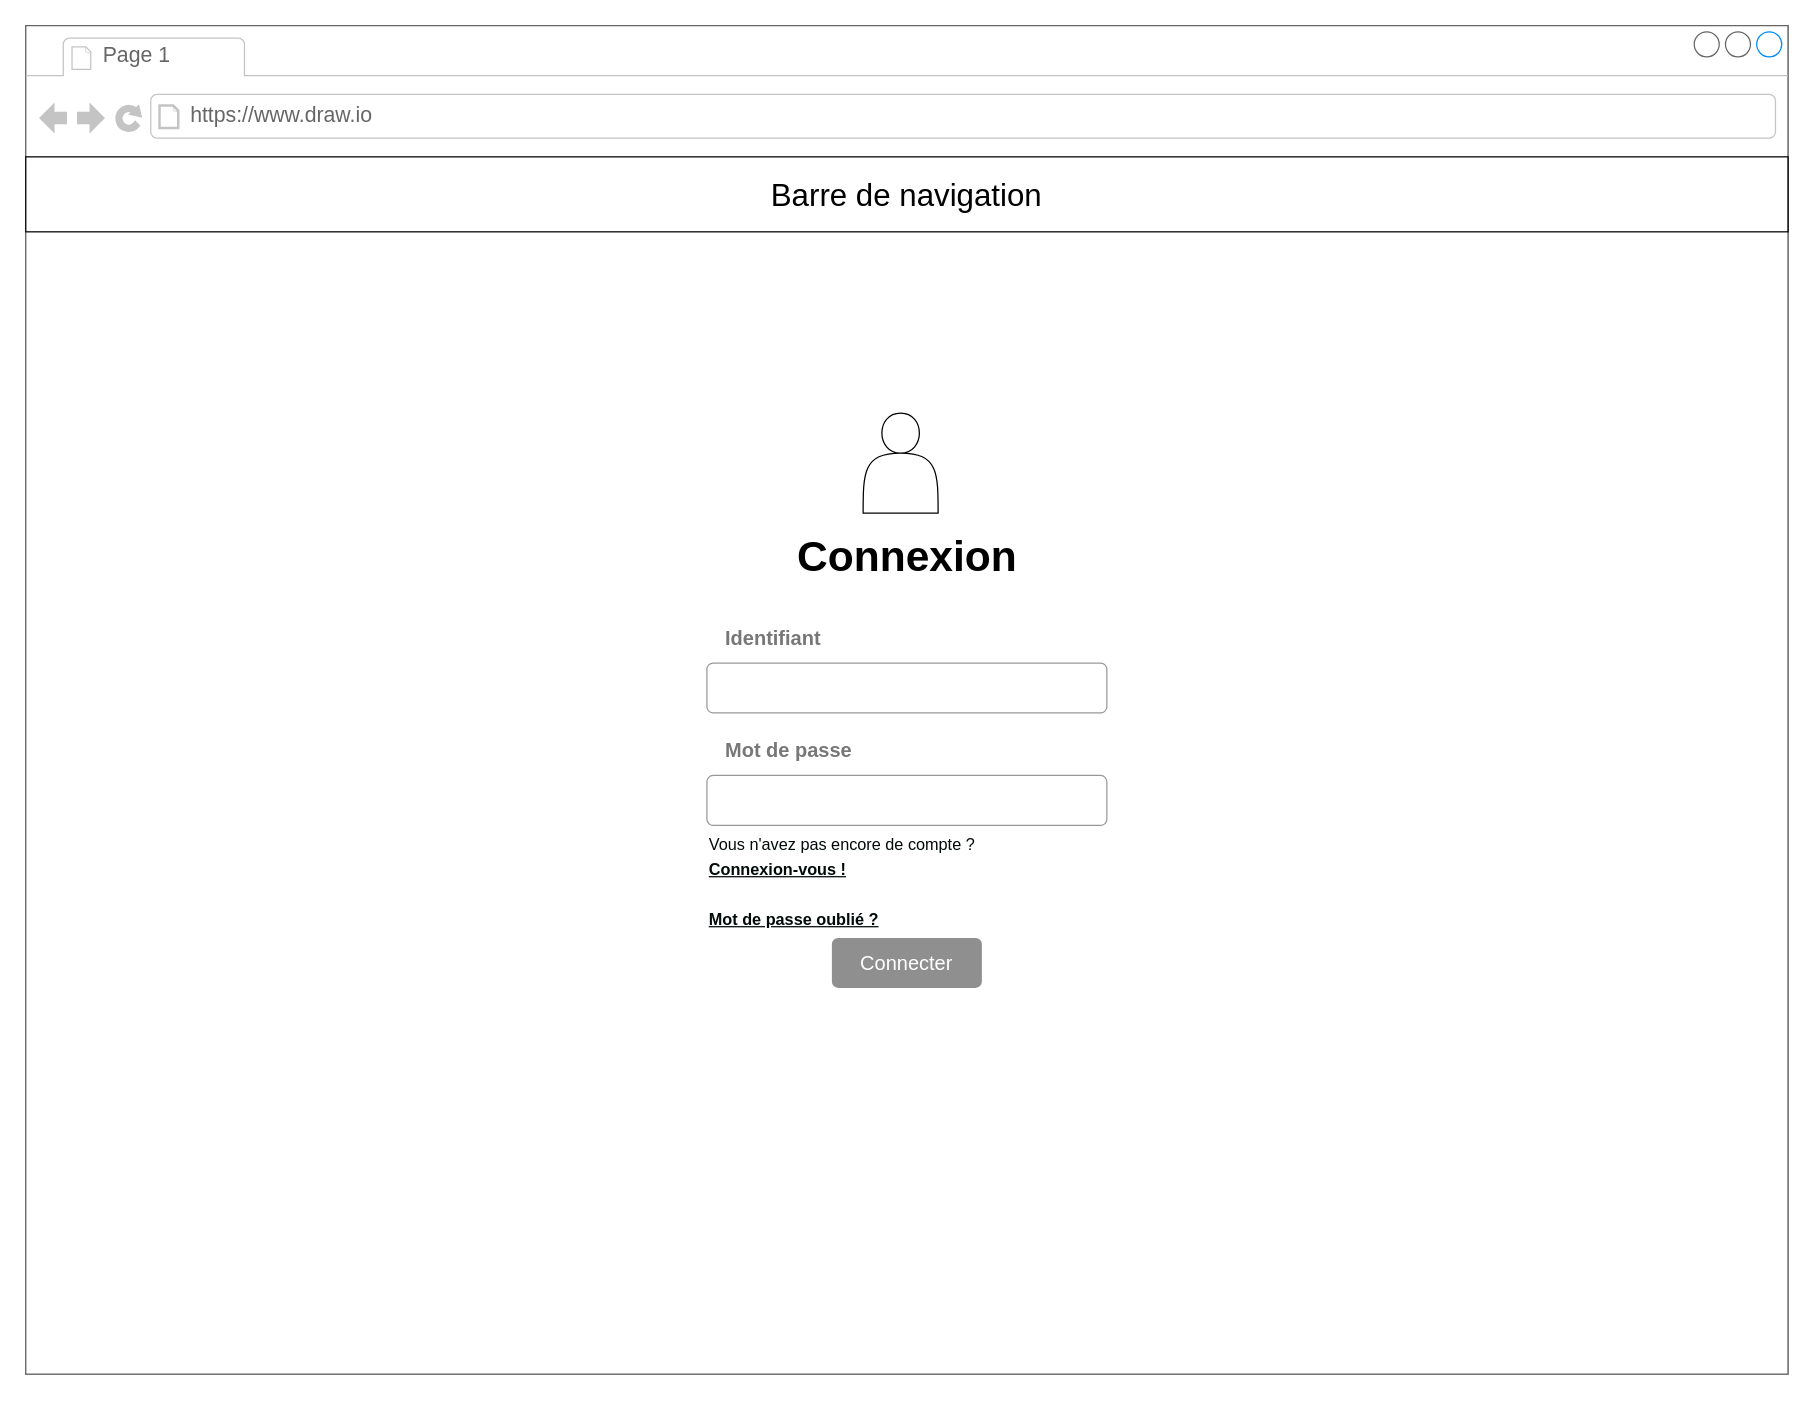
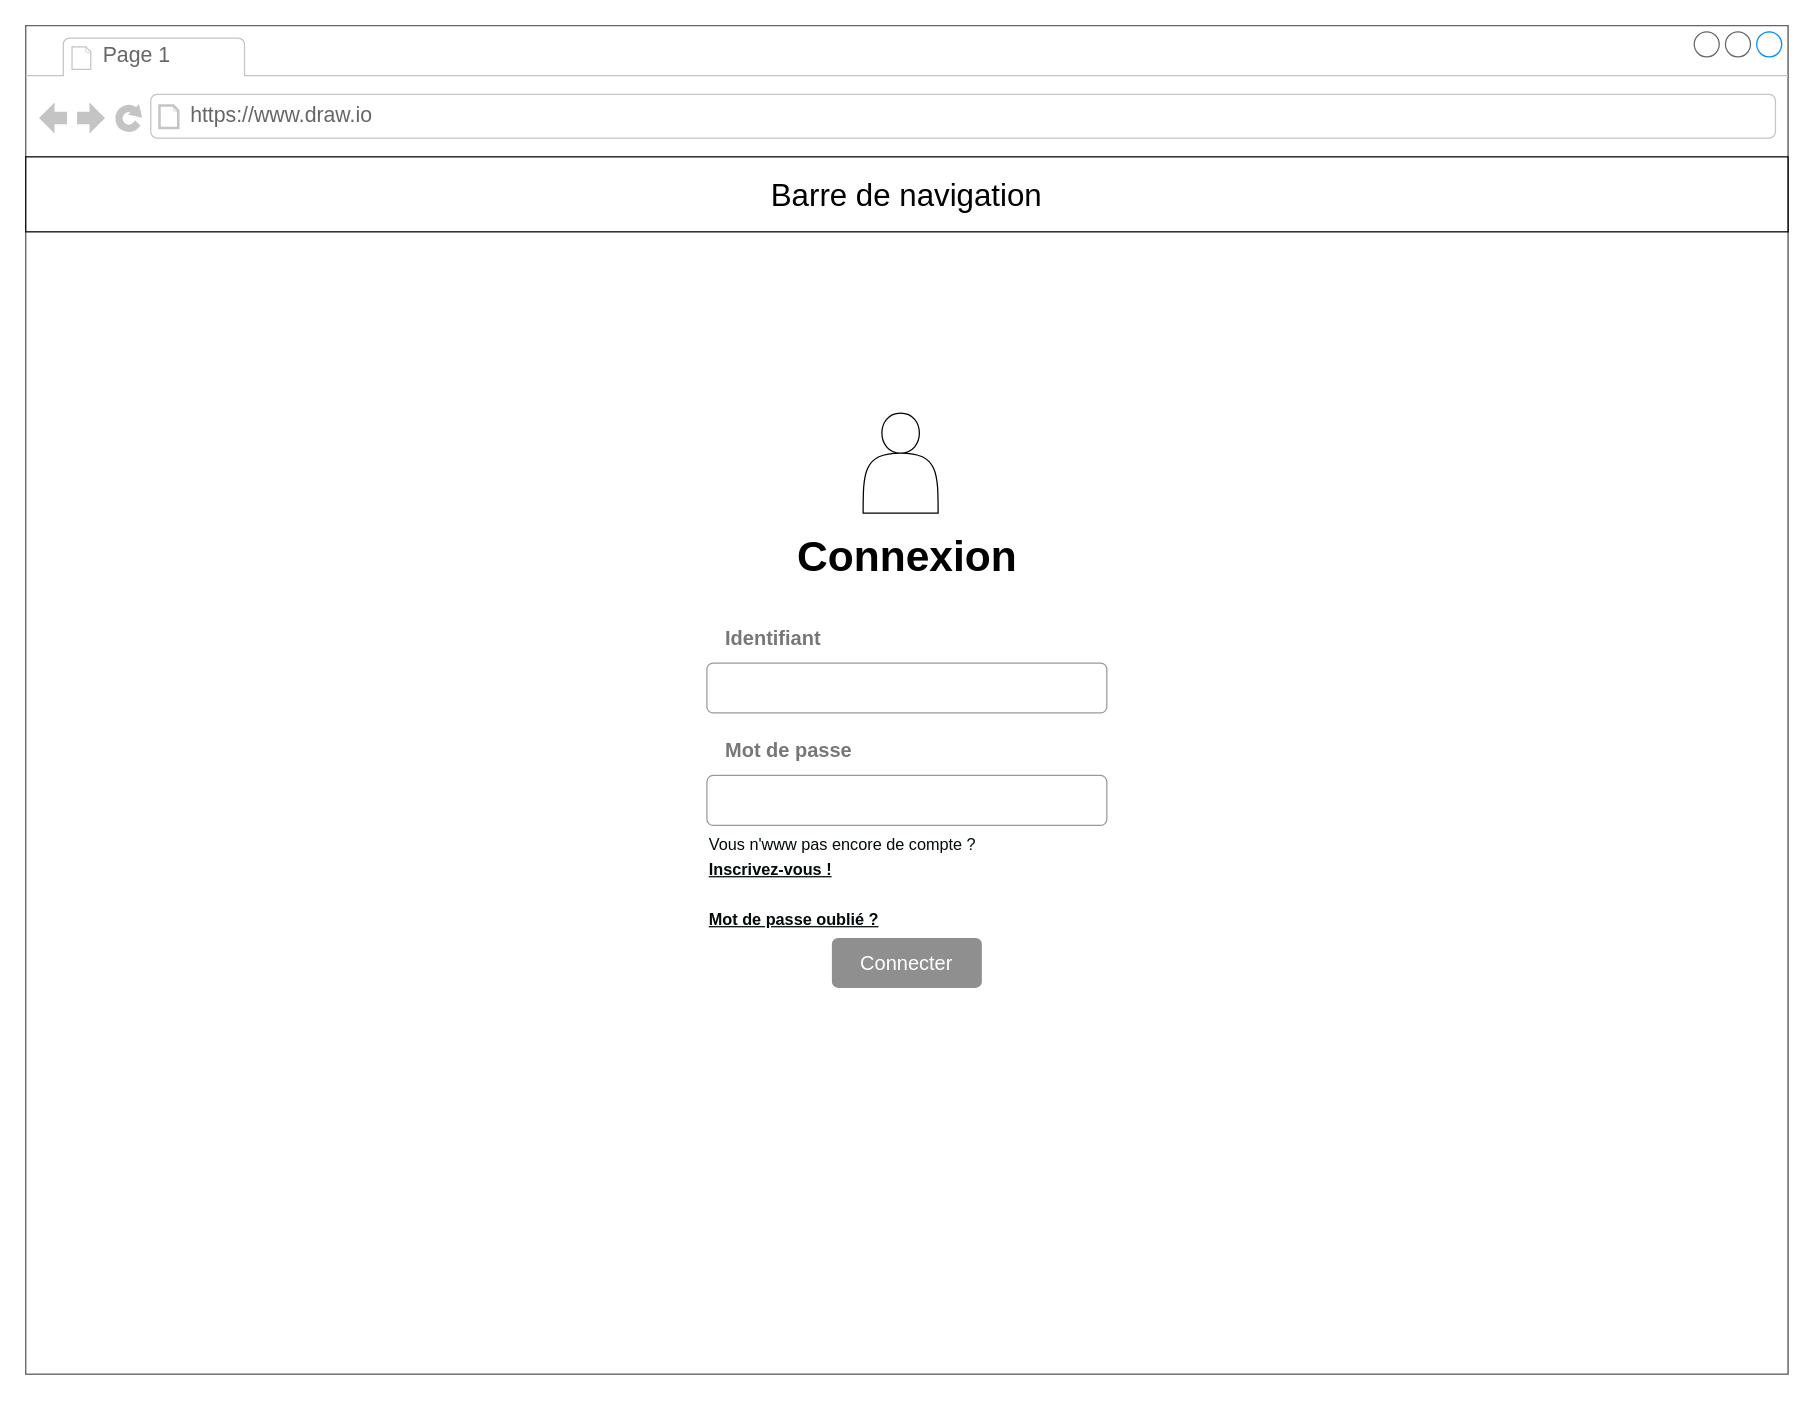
(849, 844) -> (845, 844)
(776, 869) -> (776, 869)
